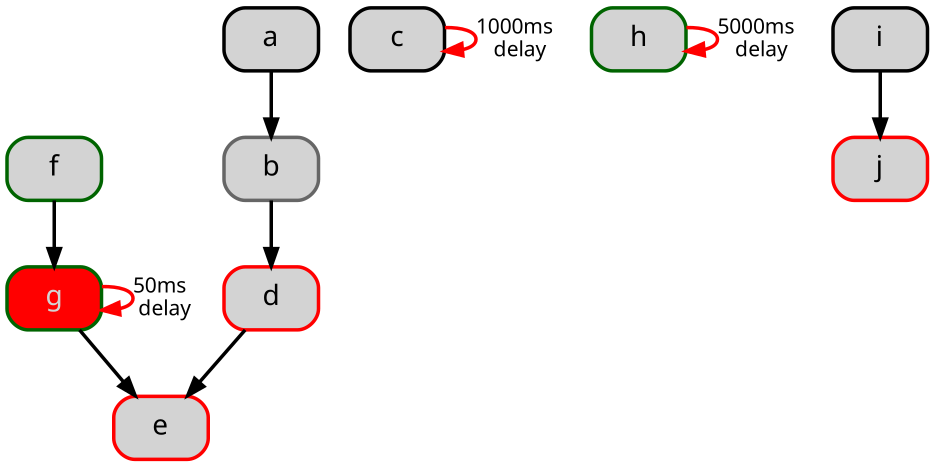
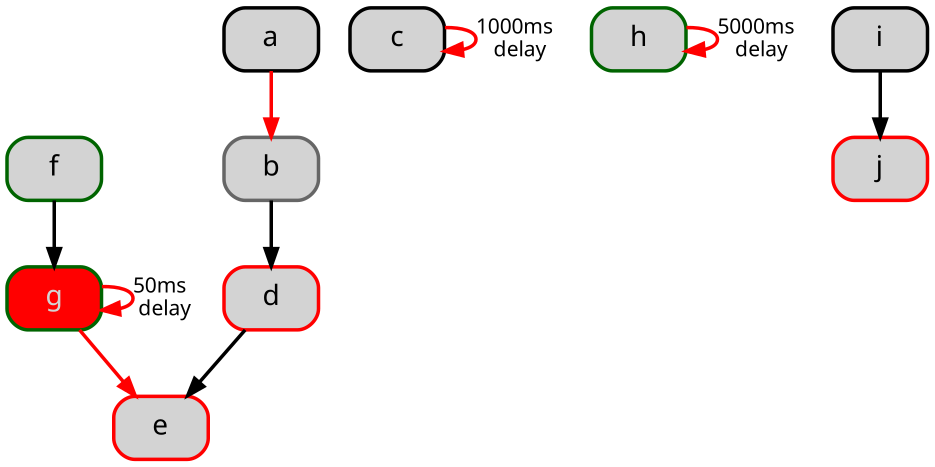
(271, 95) -> (271, 95)
(101, 356) -> (101, 356)
